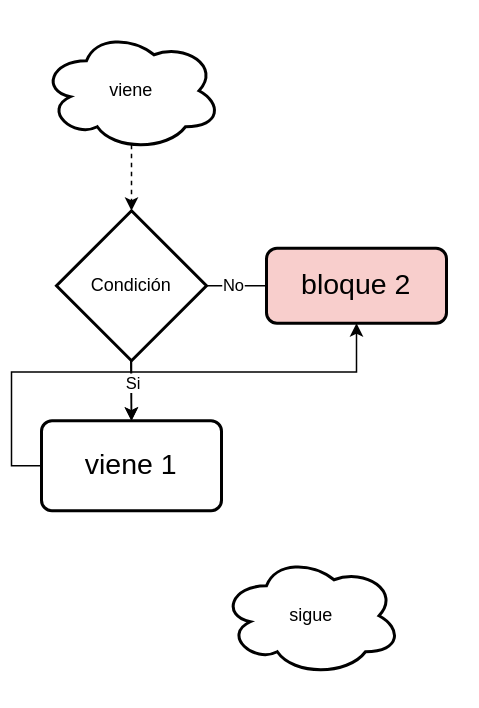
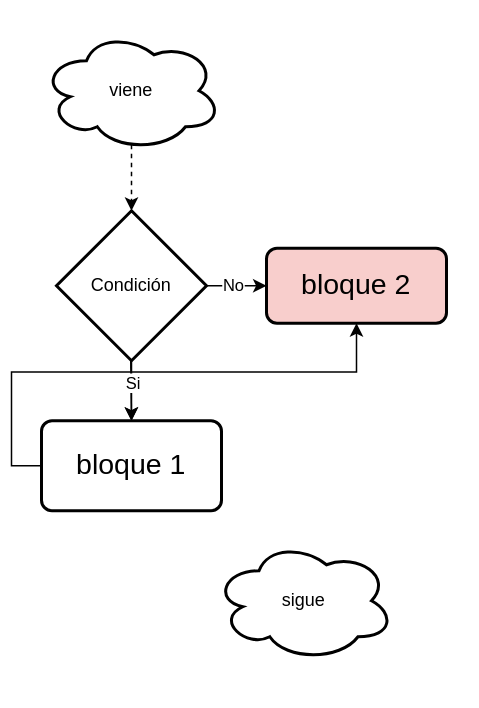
(259, 286) -> (255, 286)
(131, 466) -> (131, 466)
(311, 616) -> (304, 601)
